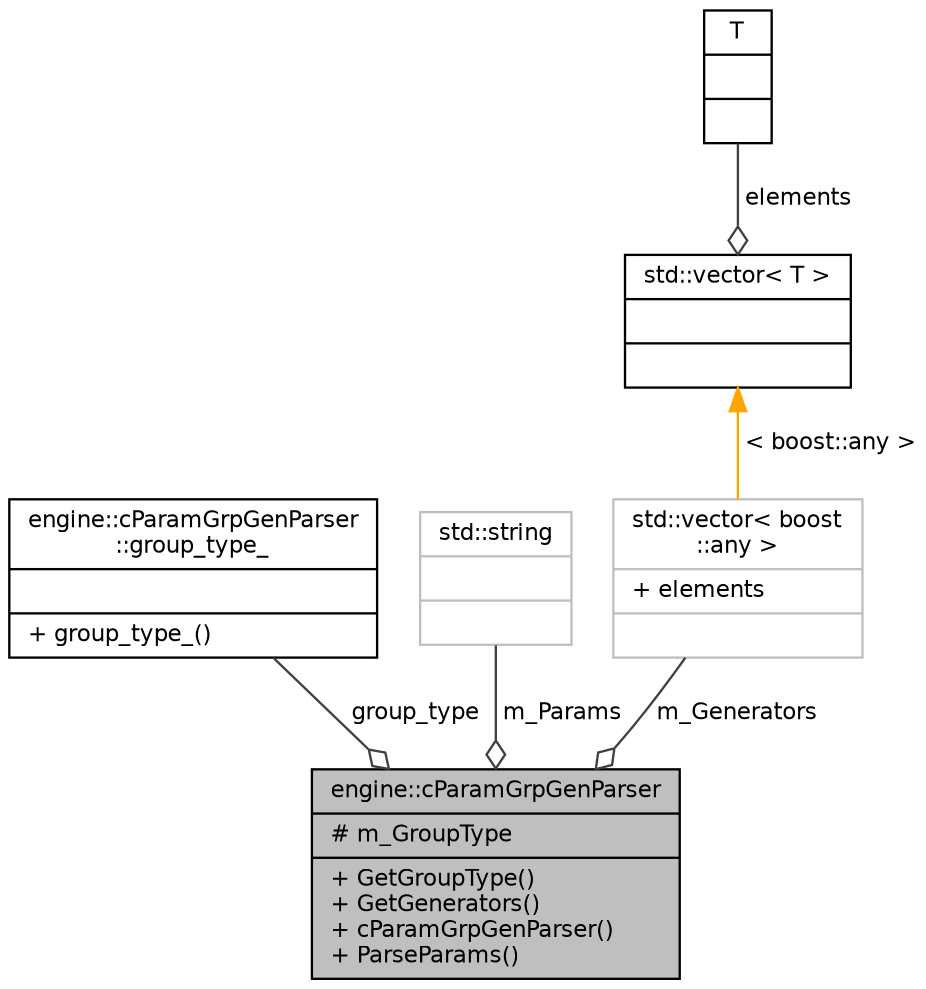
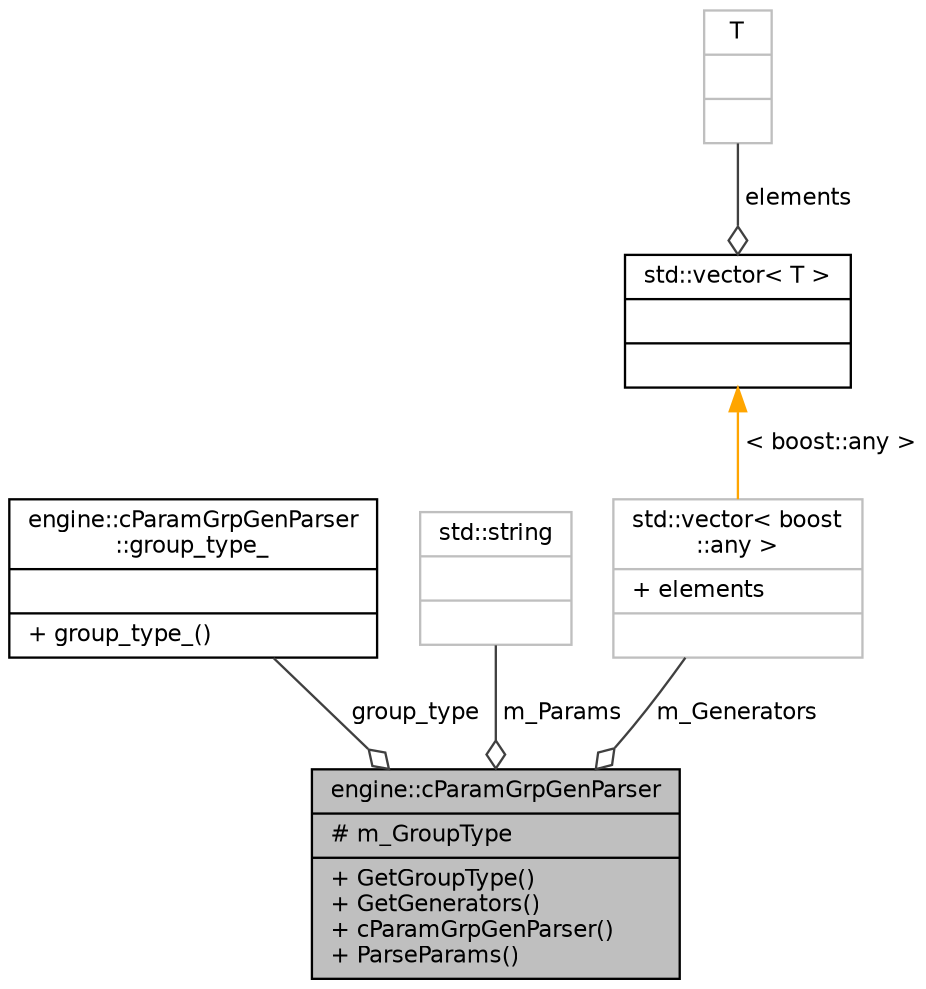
(738, 77) -> (738, 77)
